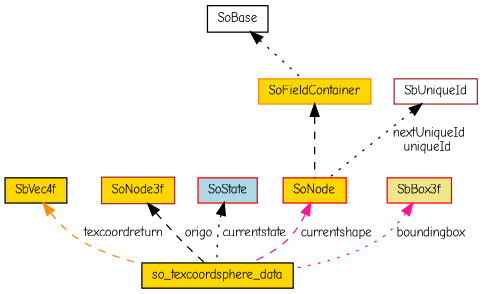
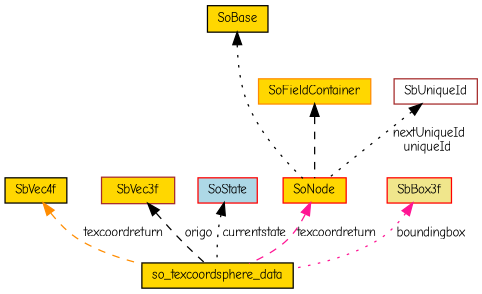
(238, 19) -> (238, 19)
(281, 60) -> (255, 119)
(138, 190) -> (138, 190)
(335, 233) -> (335, 233)
